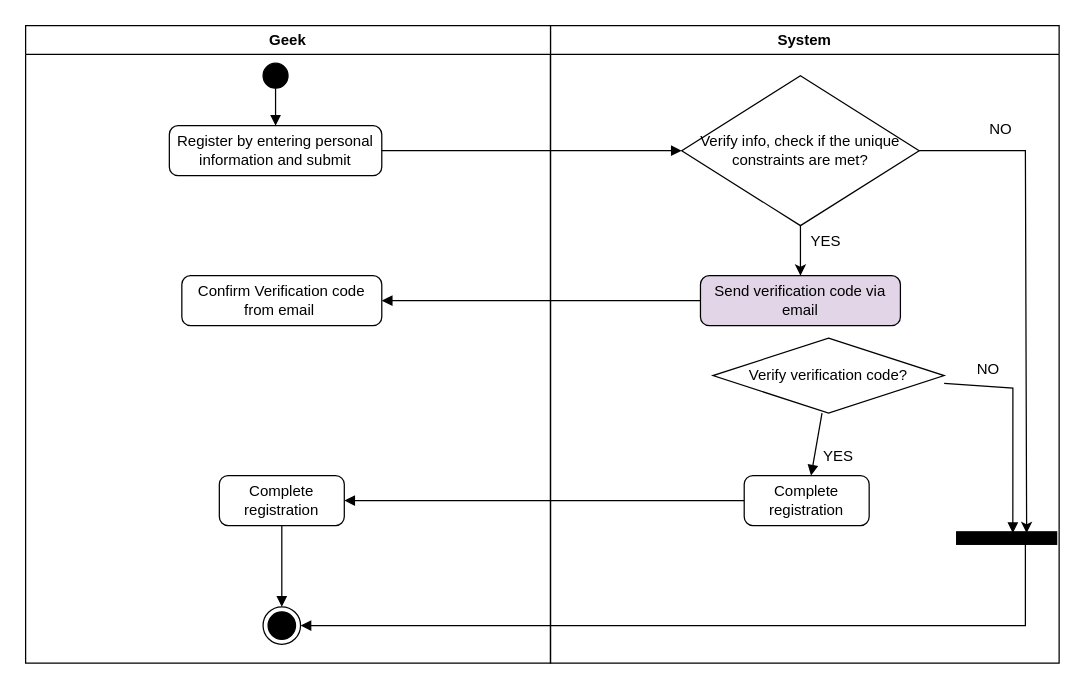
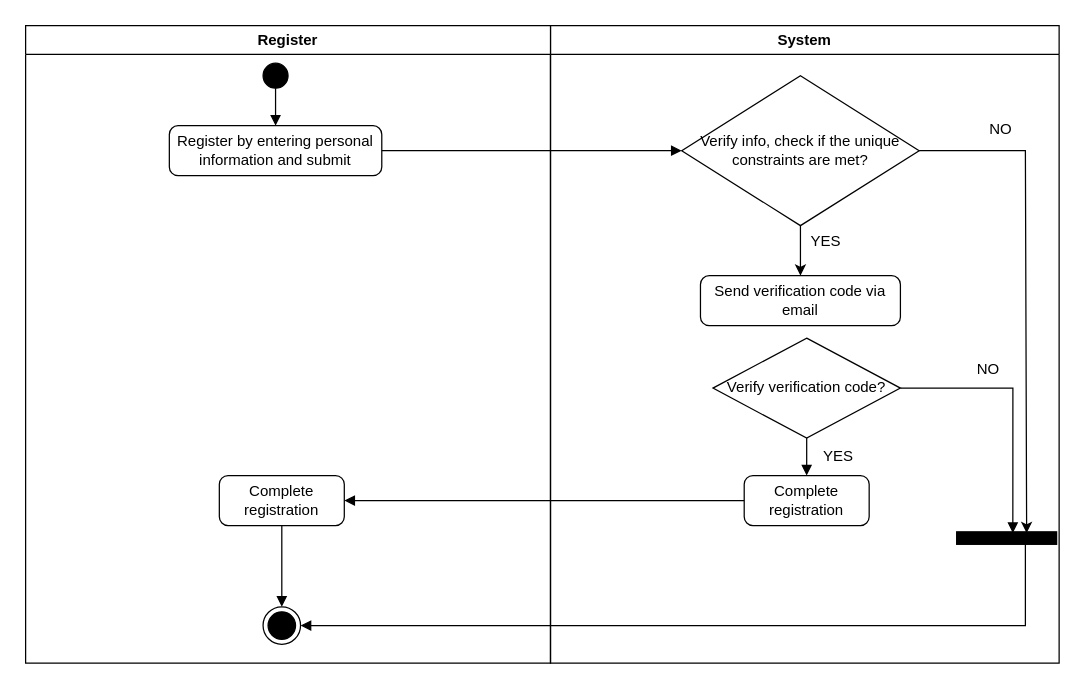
(288, 41) -> (288, 41)
(282, 301) -> none
(546, 301) -> none
(801, 301) -> (801, 301)
(829, 376) -> (807, 388)
